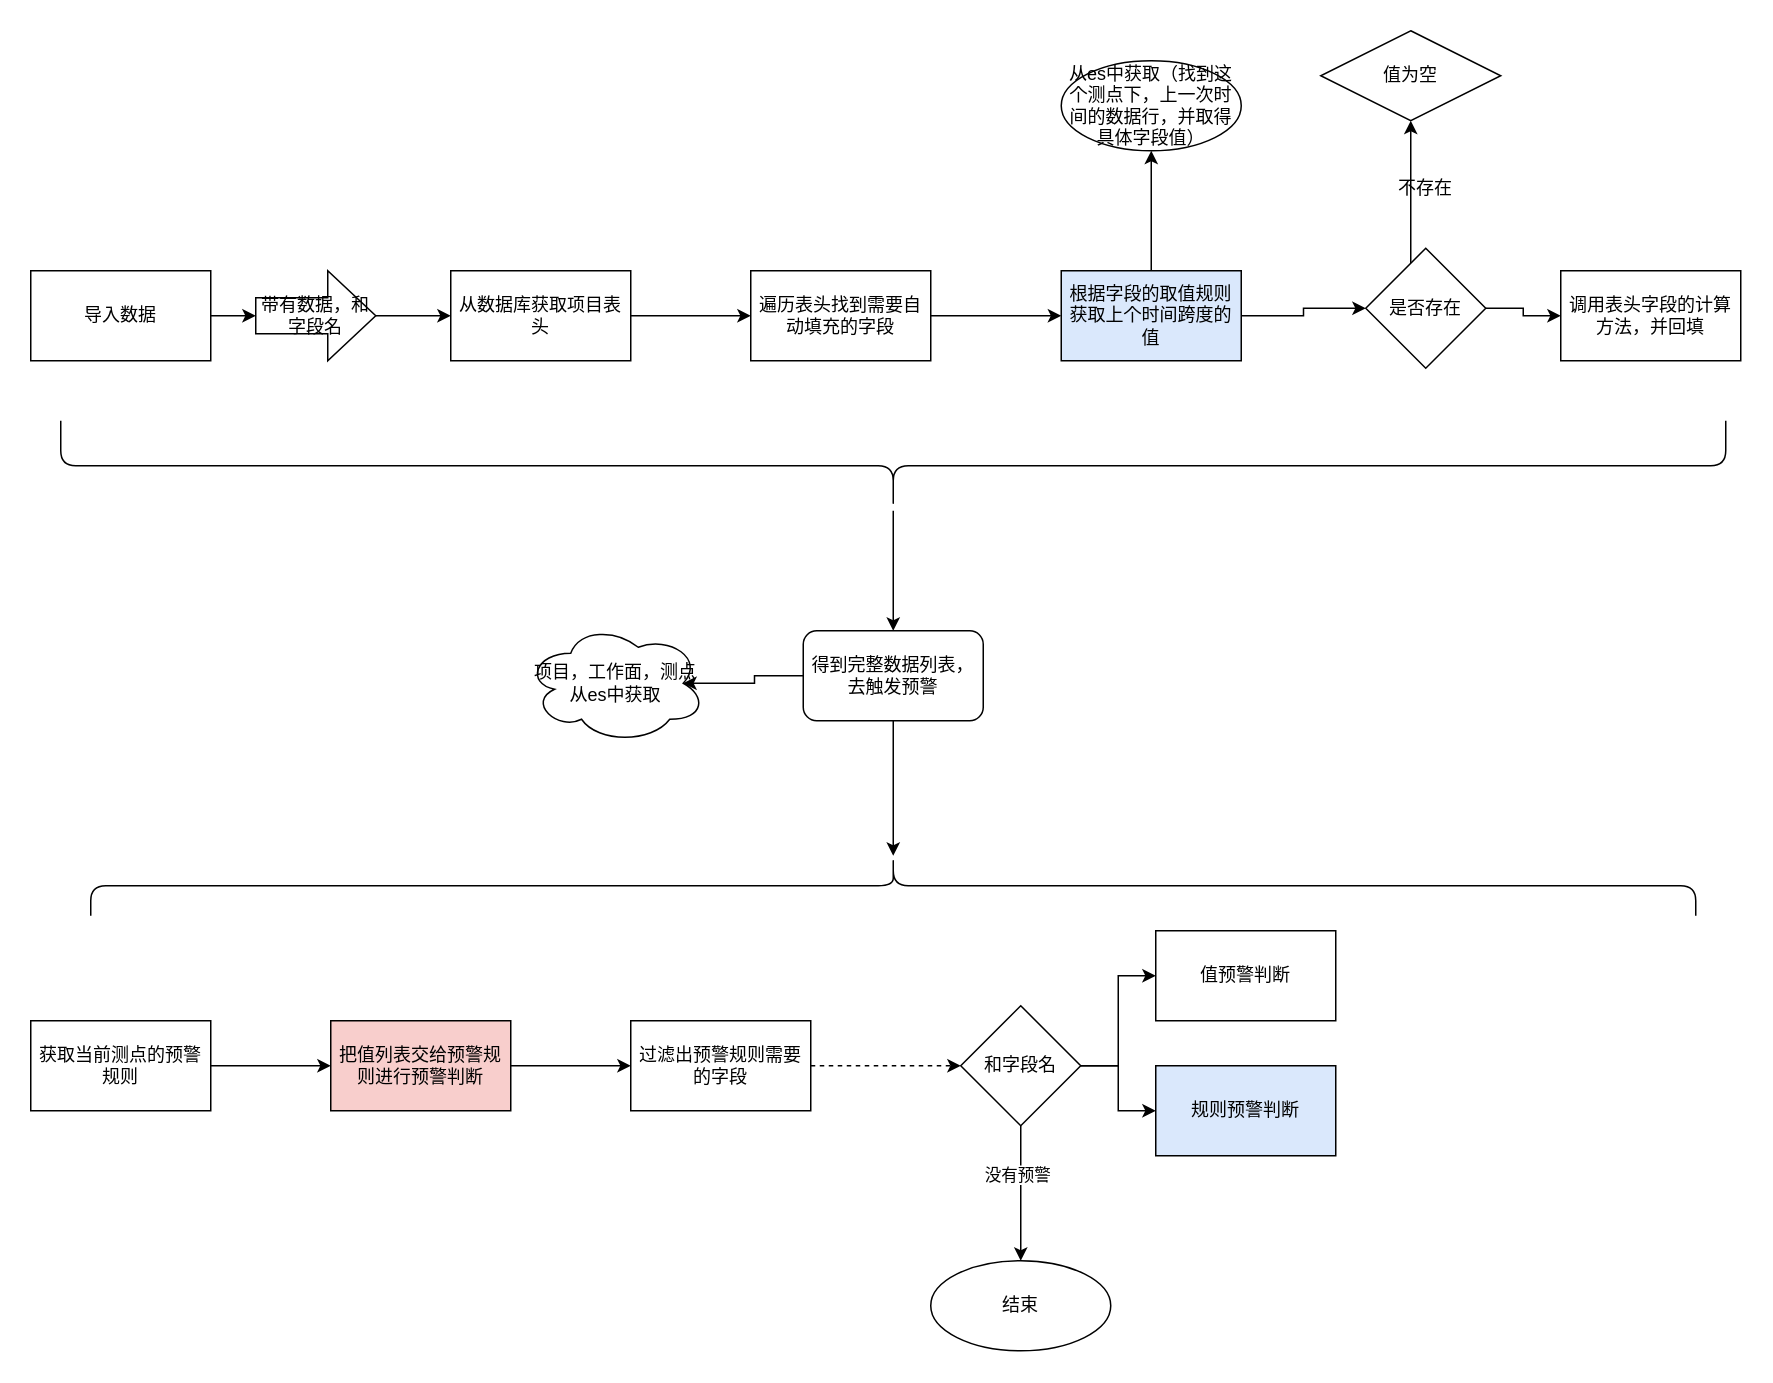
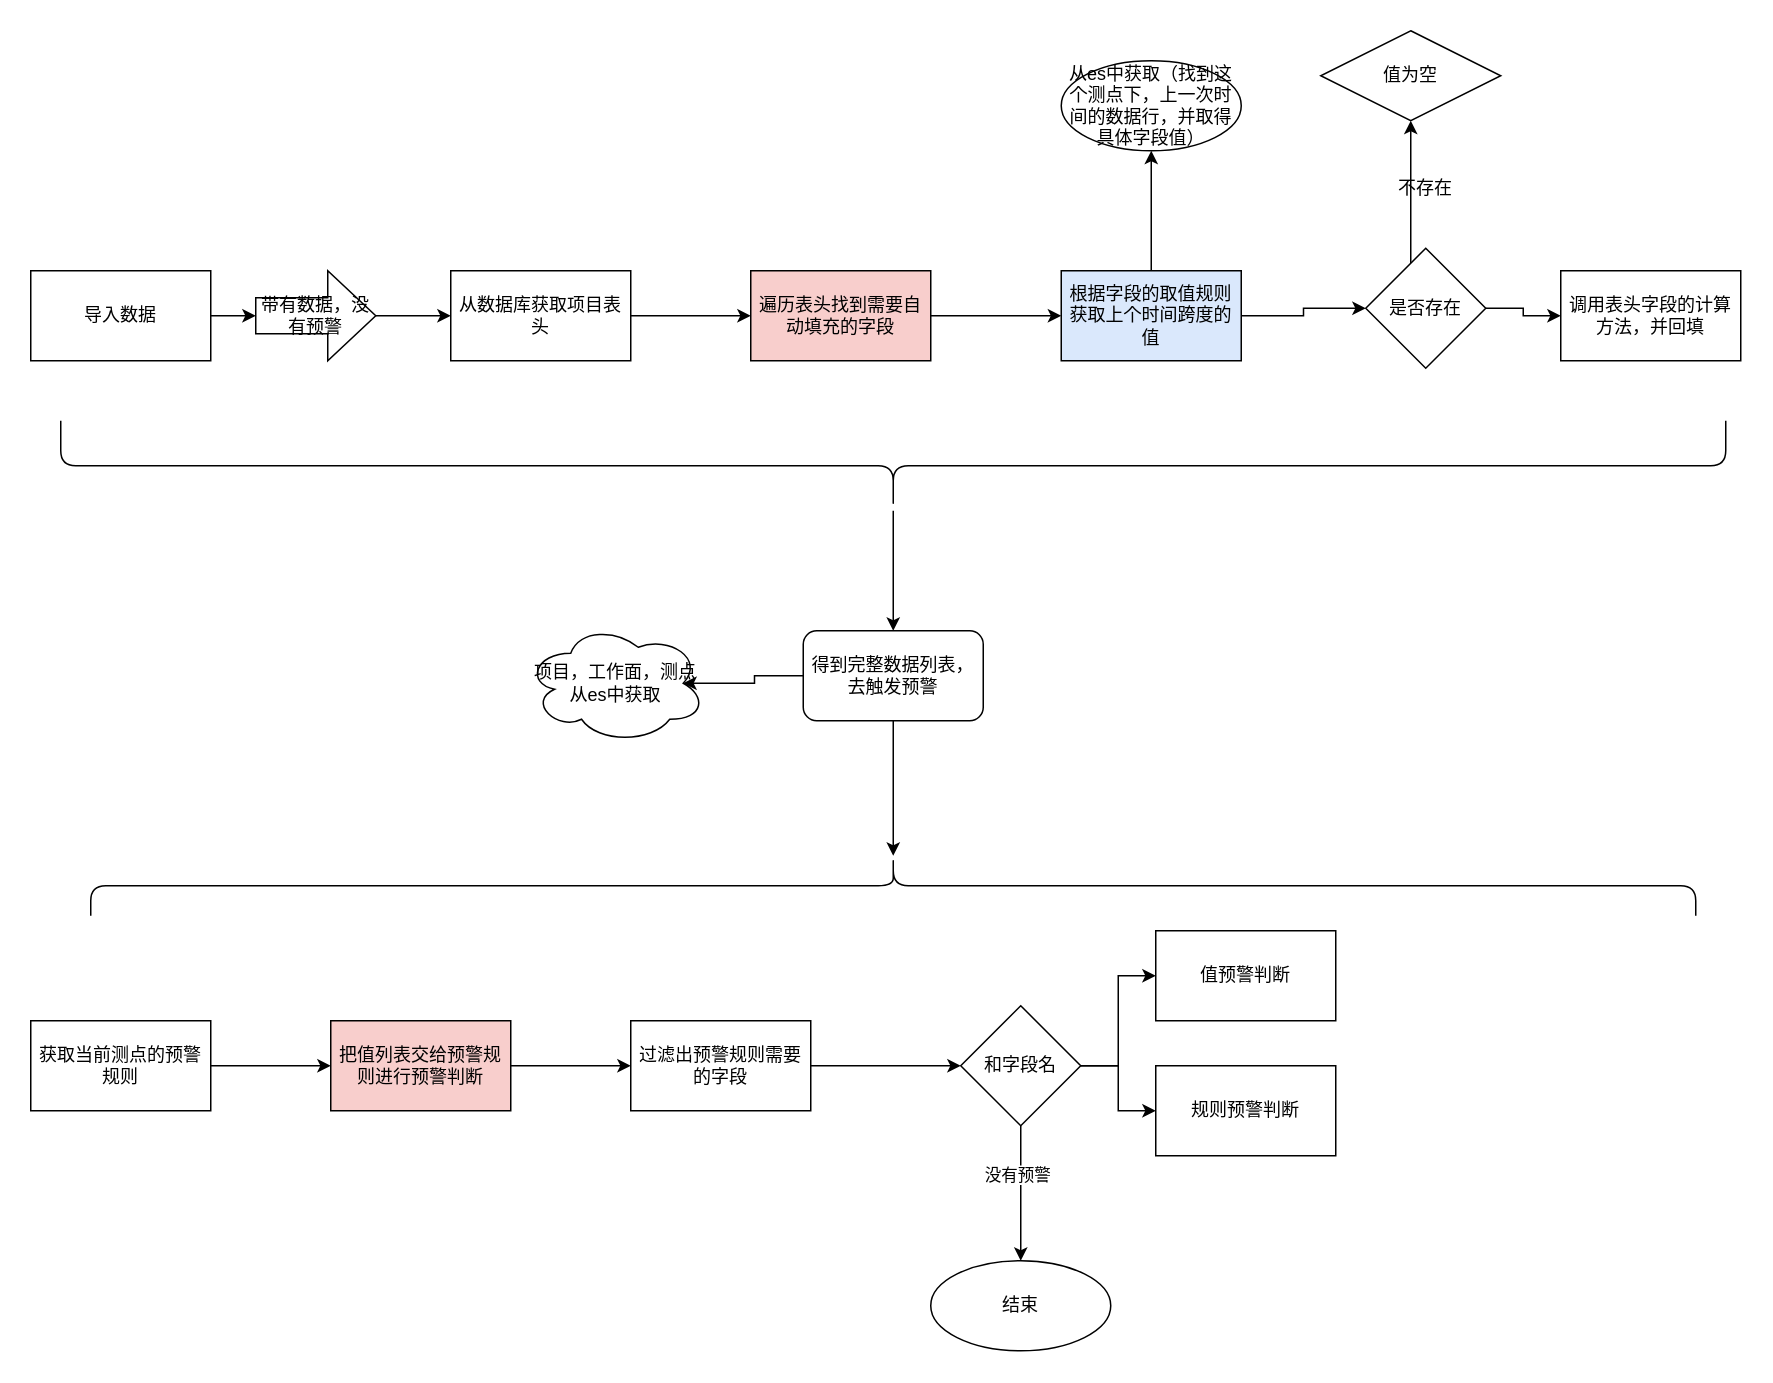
(316, 316) -> (316, 316)
(841, 316) -> (841, 316)
(880, 1066) -> (880, 1066)
(1246, 1111) -> (1246, 1111)
